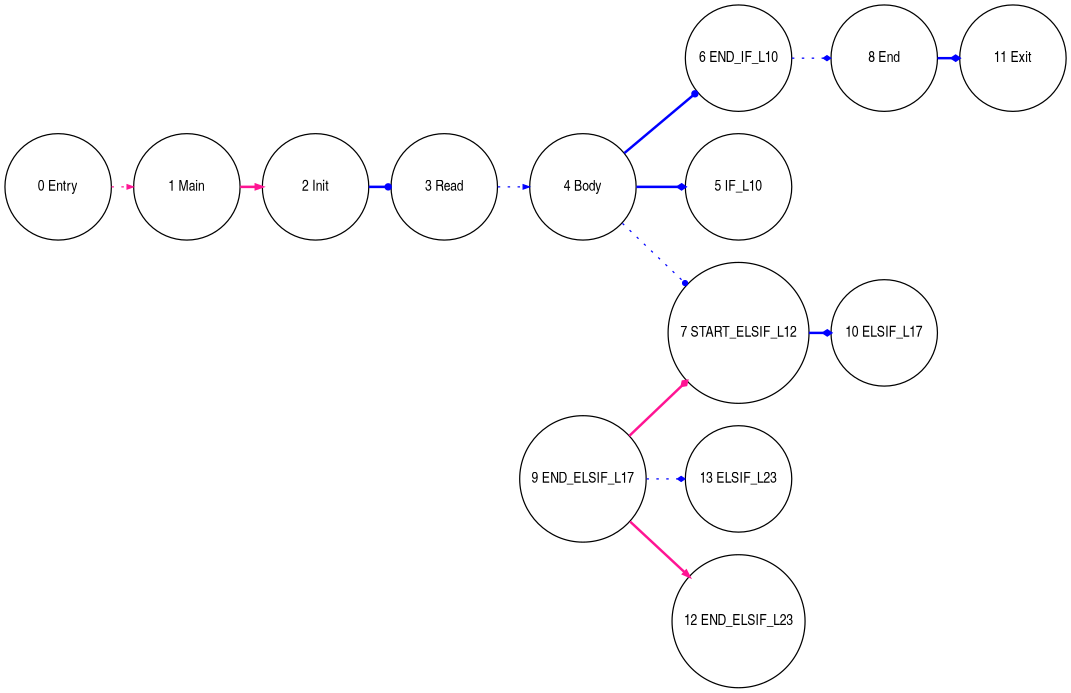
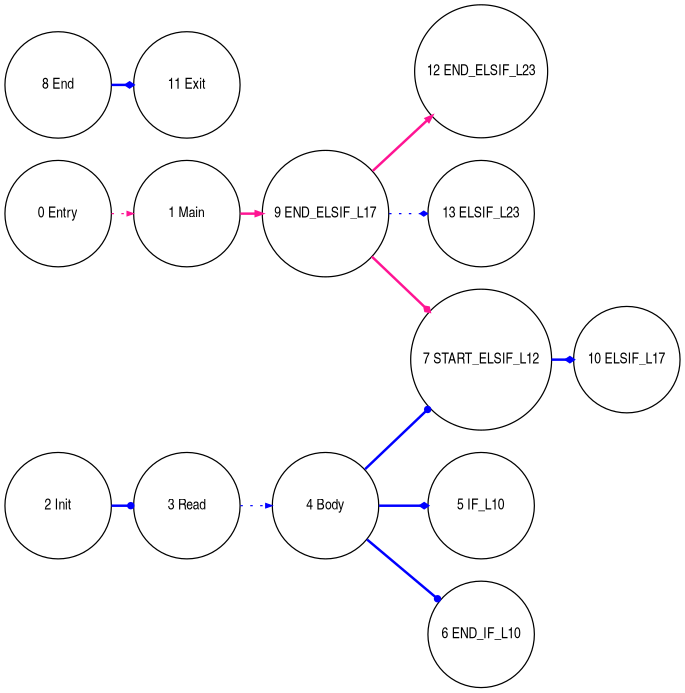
(807, 58) -> none
(248, 187) -> (248, 214)
(653, 252) -> (395, 440)
